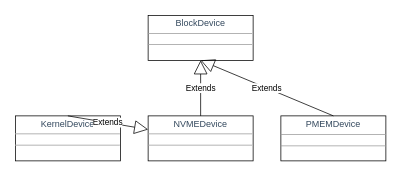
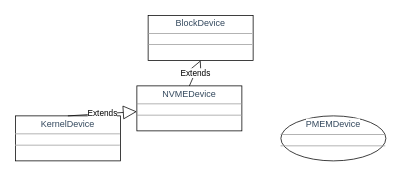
(273, 91) -> none
(201, 138) -> (189, 108)
(333, 138) -> (333, 138)
